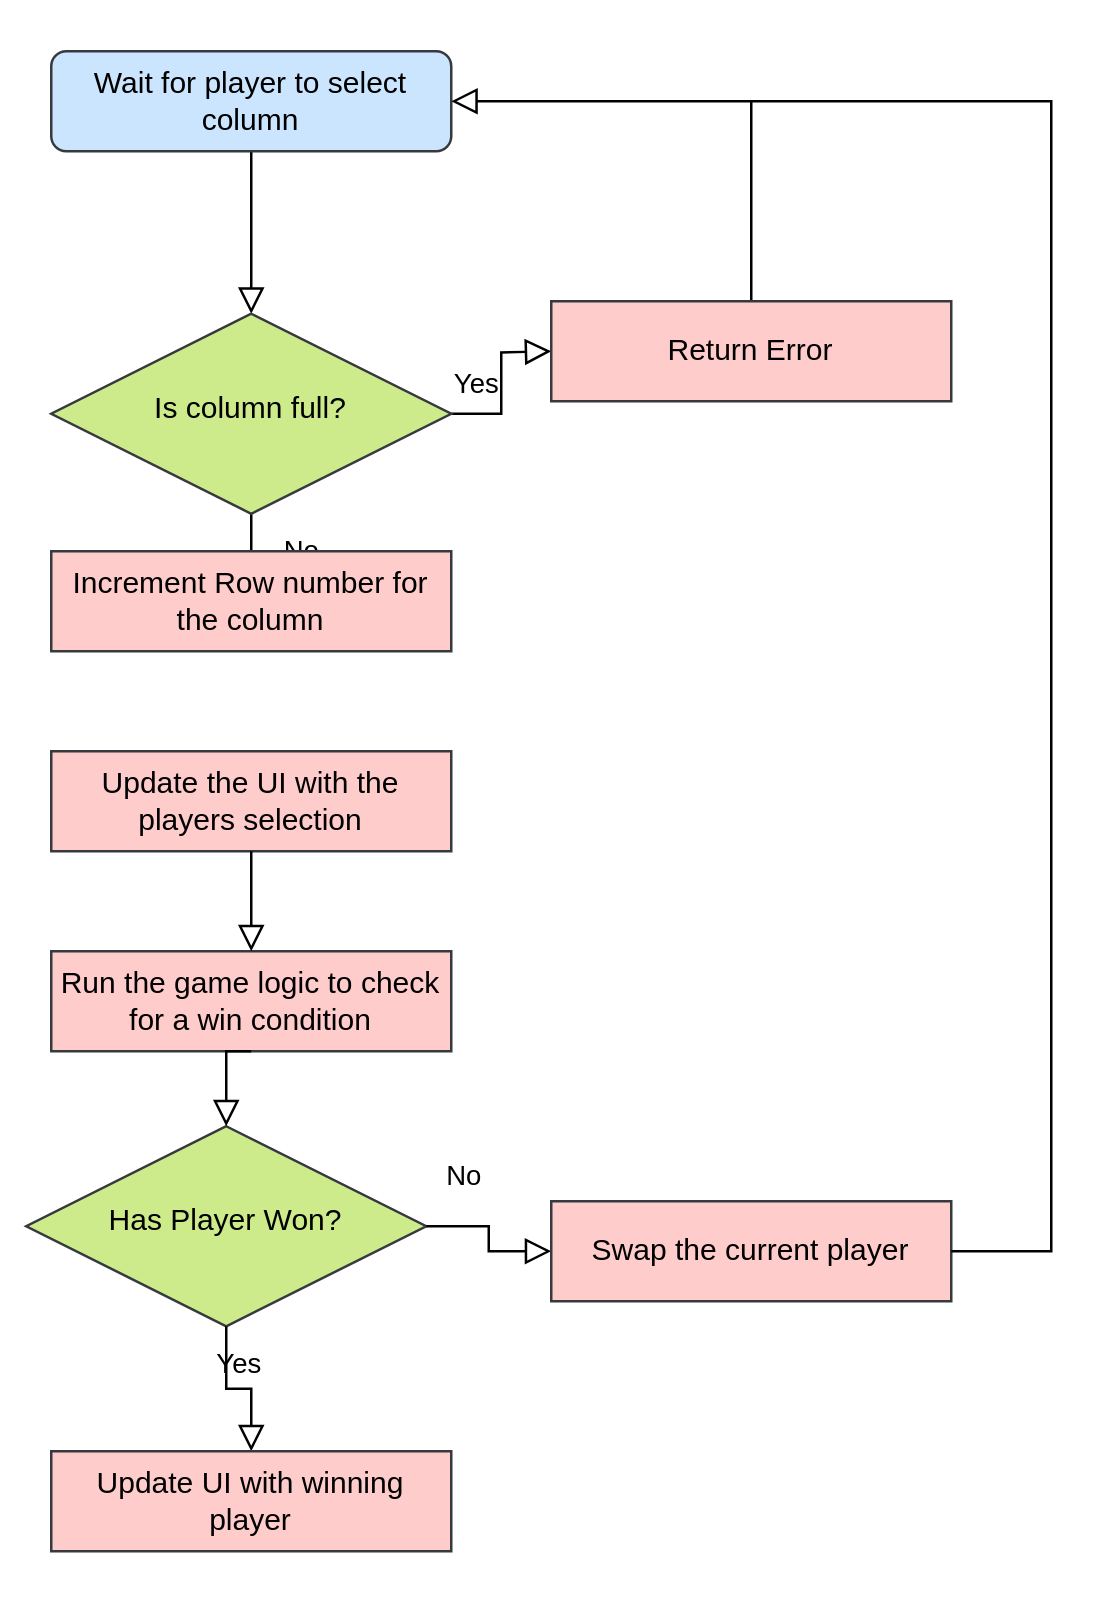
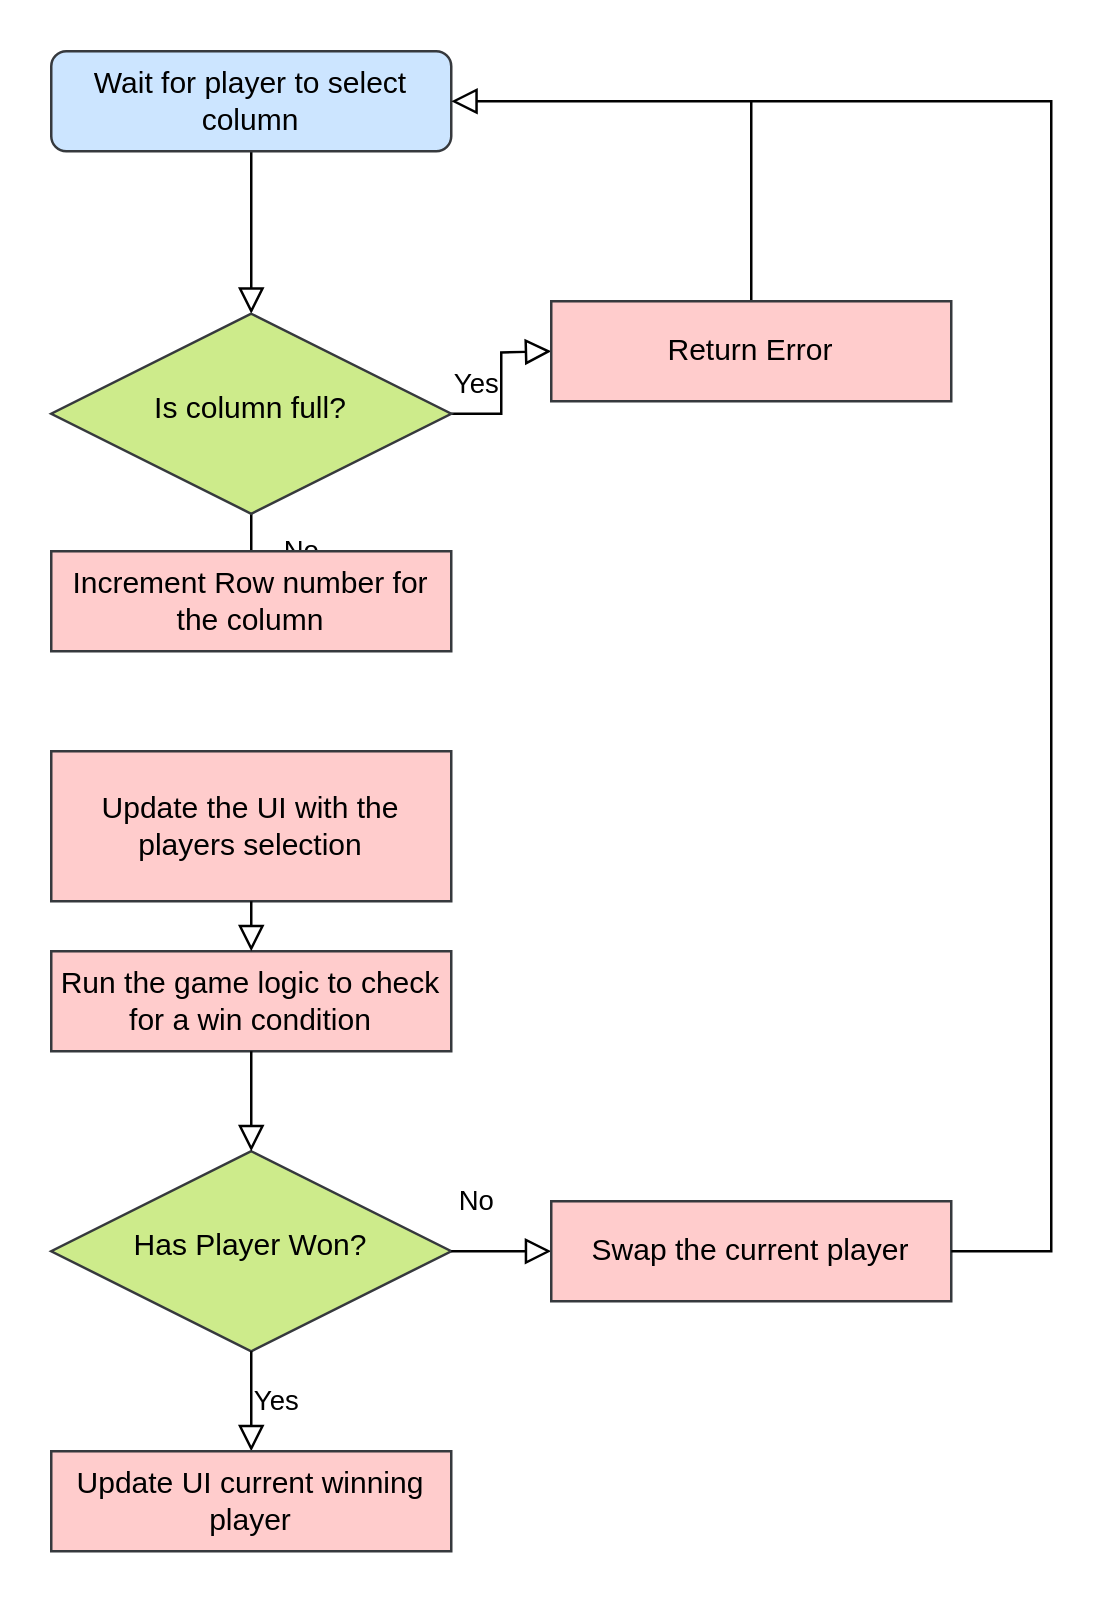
(251, 801) -> (251, 826)
(226, 1226) -> (251, 1251)
(251, 1501) -> (251, 1501)
